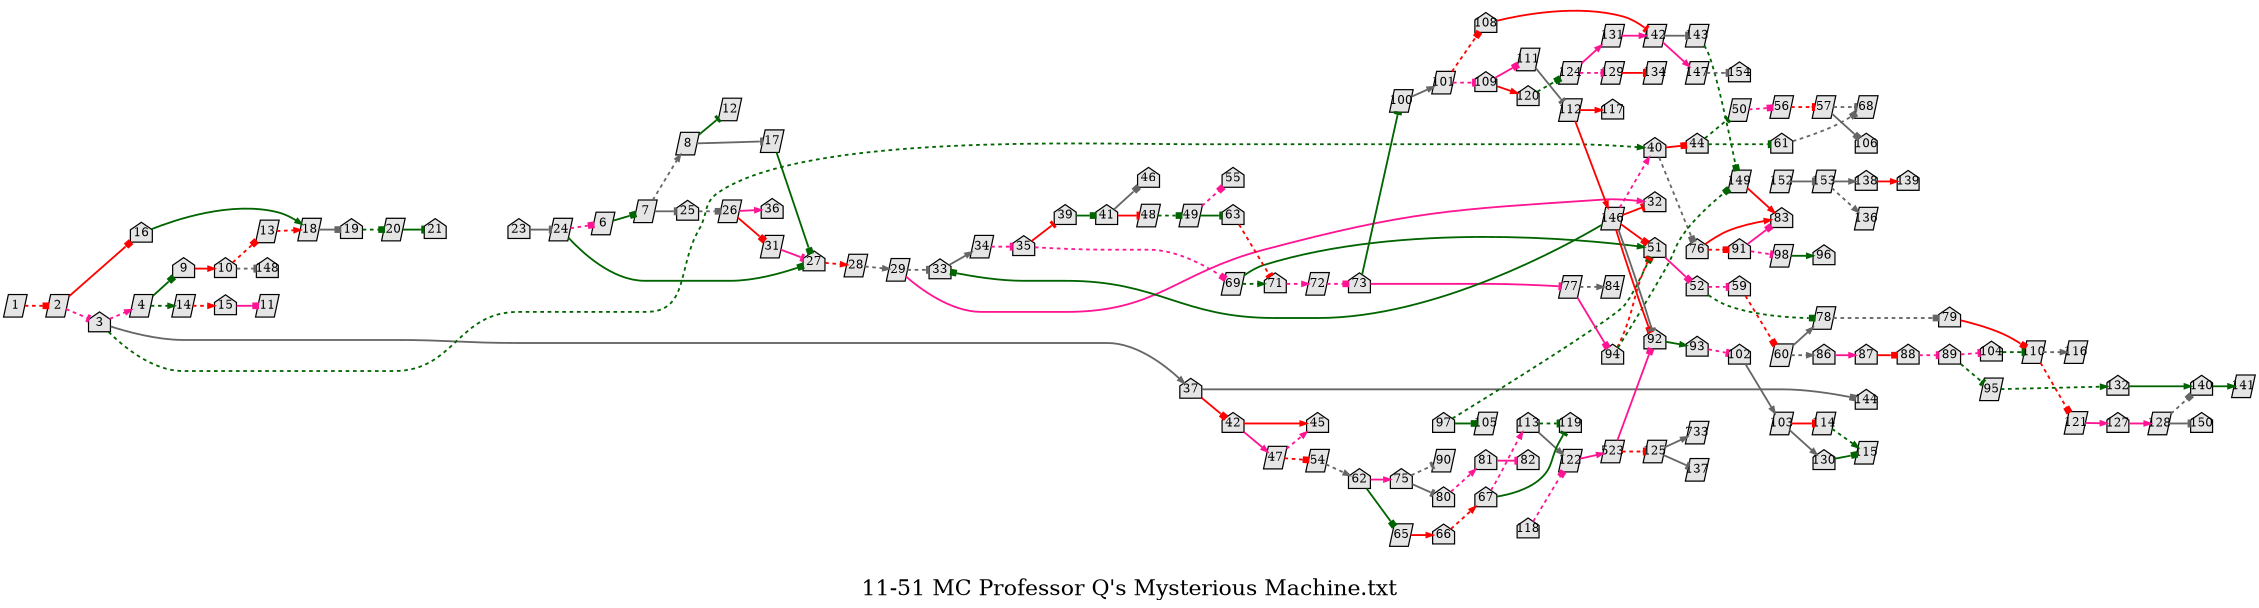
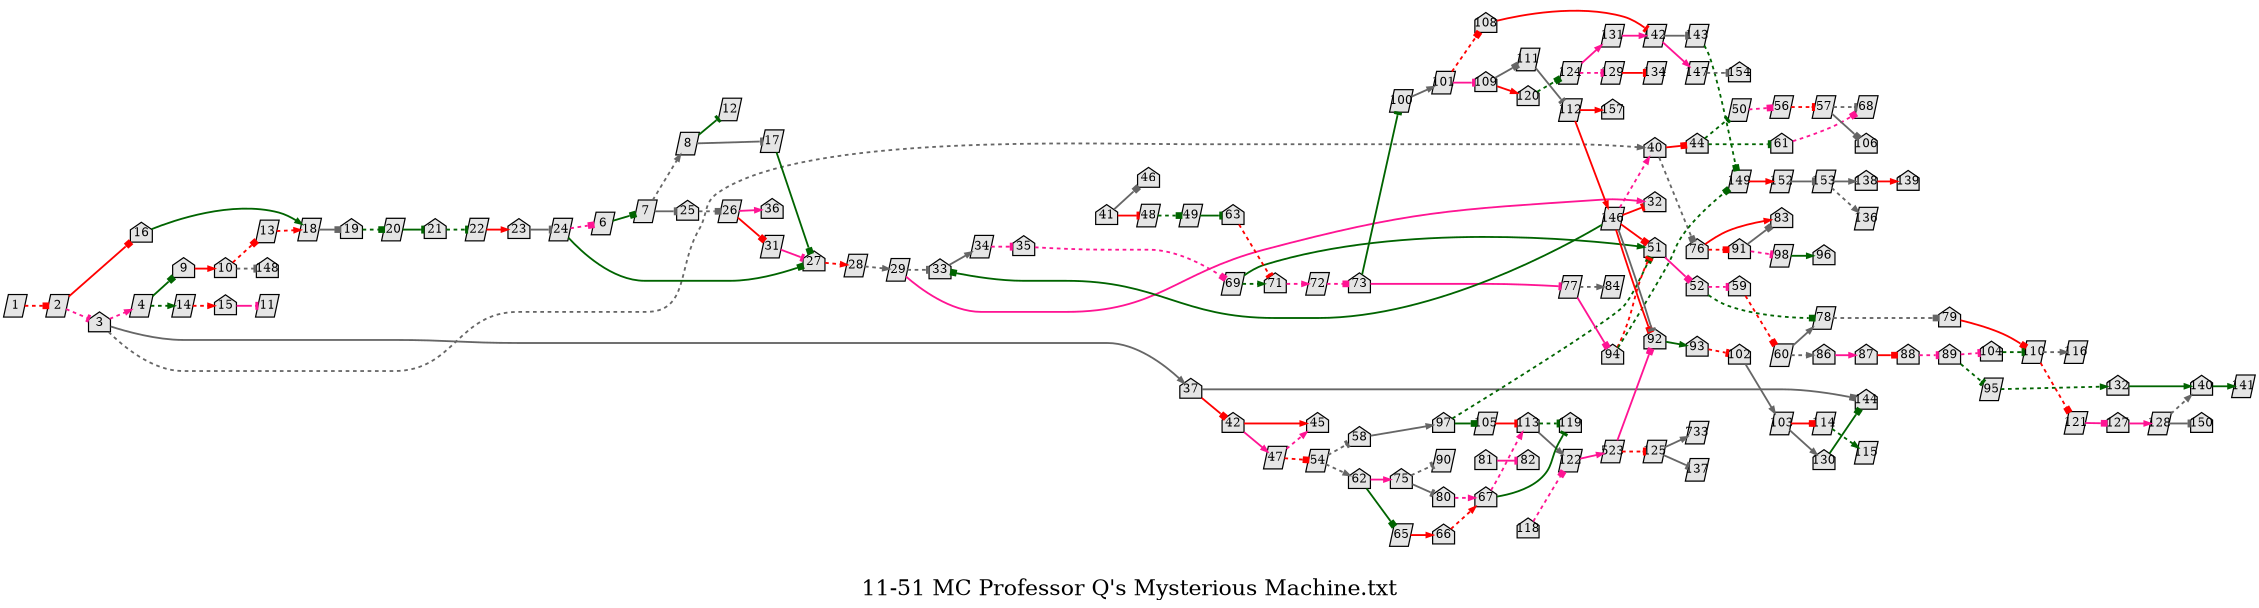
(1504, 73) -> (1504, 73)
(1462, 83) -> (1462, 83)
(1613, 110) -> (1613, 110)
(1822, 131) -> (1822, 131)
(818, 159) -> (818, 159)
(1233, 178) -> none
(1758, 198) -> (1757, 181)
(1065, 216) -> none
none -> (477, 230)
(1757, 237) -> (1757, 237)
(244, 306) -> (244, 306)
(1717, 351) -> (1717, 351)
(2179, 407) -> (2179, 407)
none -> (1505, 423)
(1801, 423) -> (1801, 423)
(2093, 423) -> (2093, 423)
none -> (1359, 438)
(1843, 457) -> (1844, 432)
(1461, 483) -> (1462, 498)
